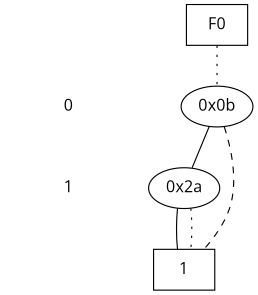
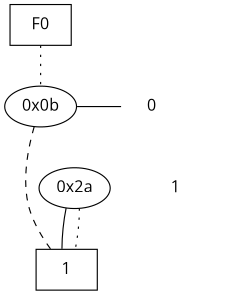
(201, 147) -> (99, 107)
